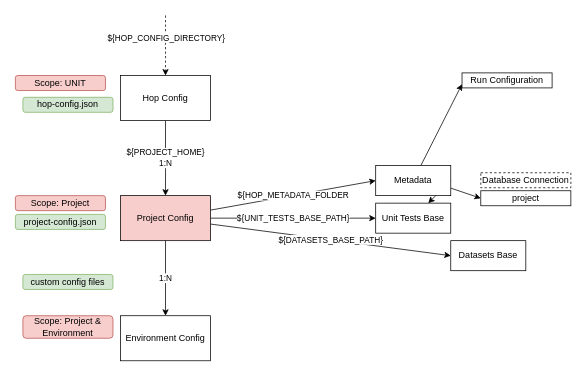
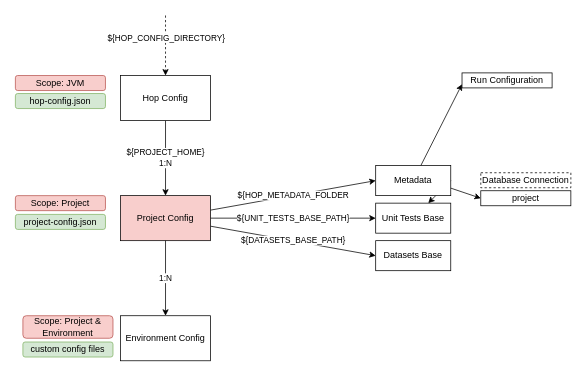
(60, 83) -> (60, 83)
(68, 105) -> (60, 101)
(488, 255) -> (413, 255)
(68, 282) -> (68, 349)
